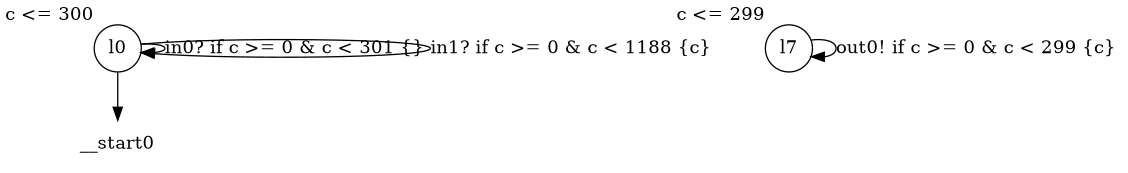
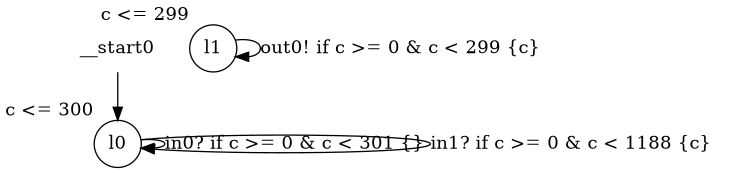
(789, 48) -> (213, 48)
(118, 90) -> (118, 90)
